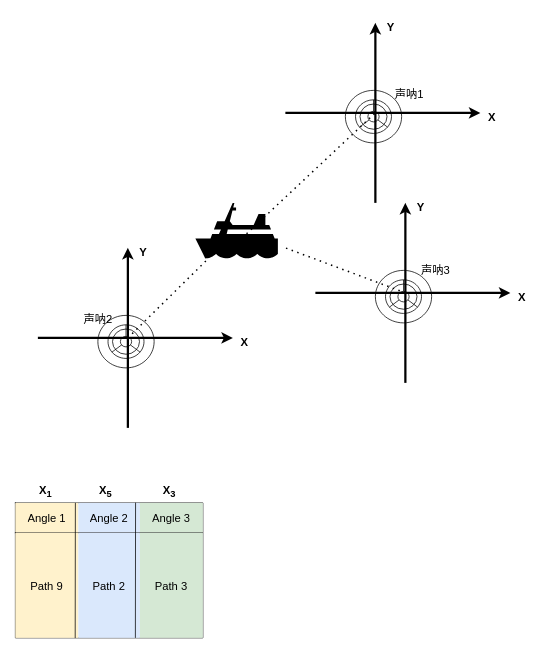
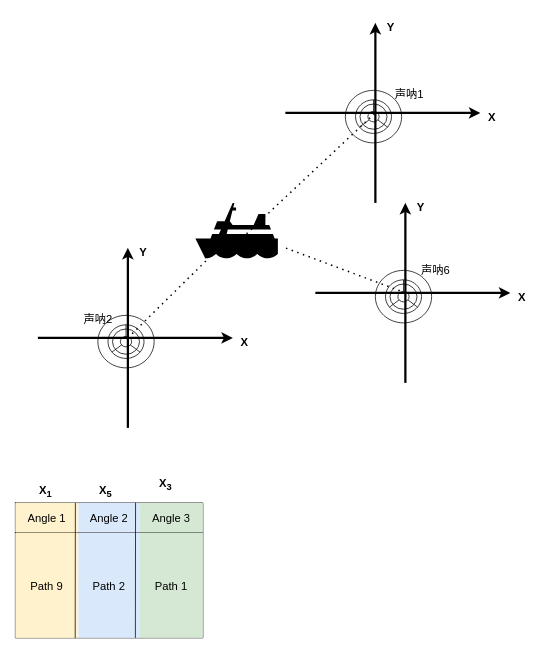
(436, 270) -> (436, 270)
(169, 492) -> (165, 484)
(171, 585) -> (171, 585)
